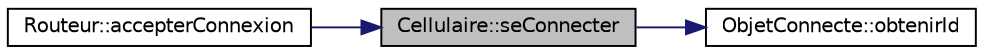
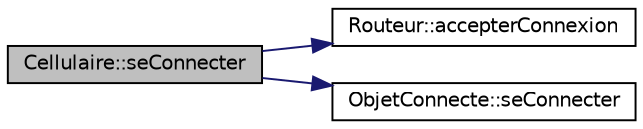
(336, 27) -> (287, 48)
(841, 27) -> (484, 102)
